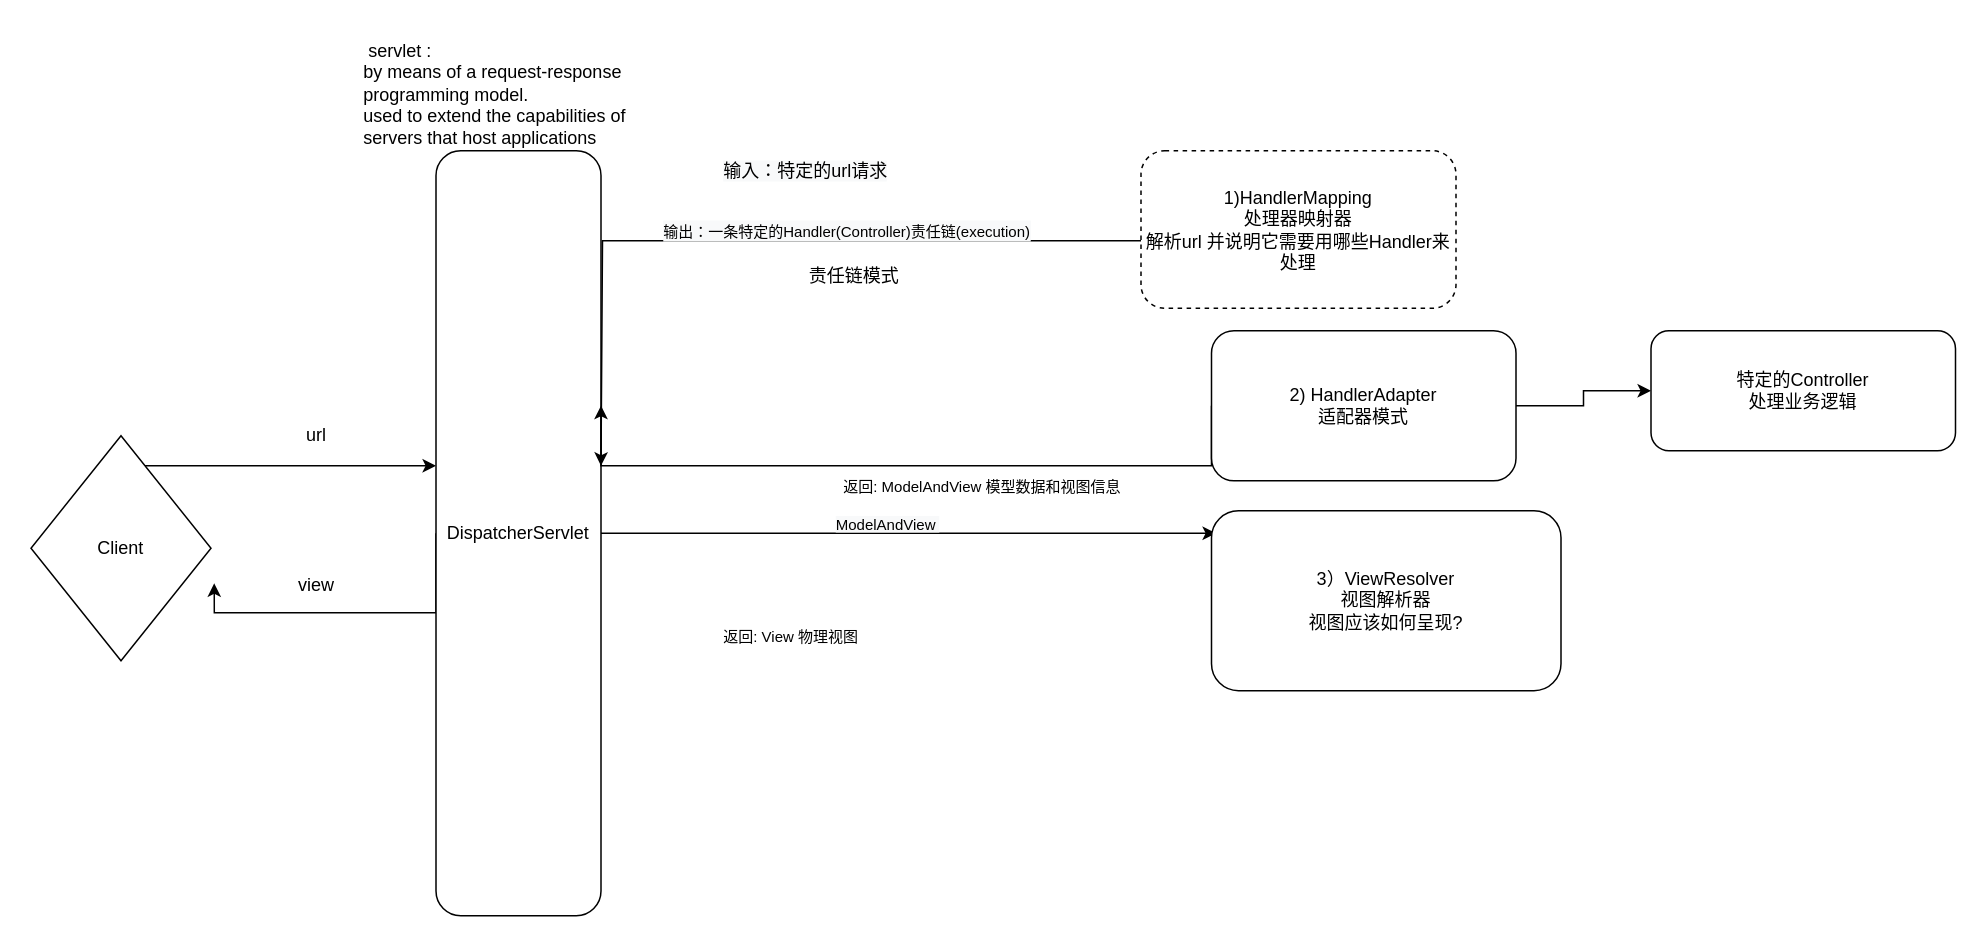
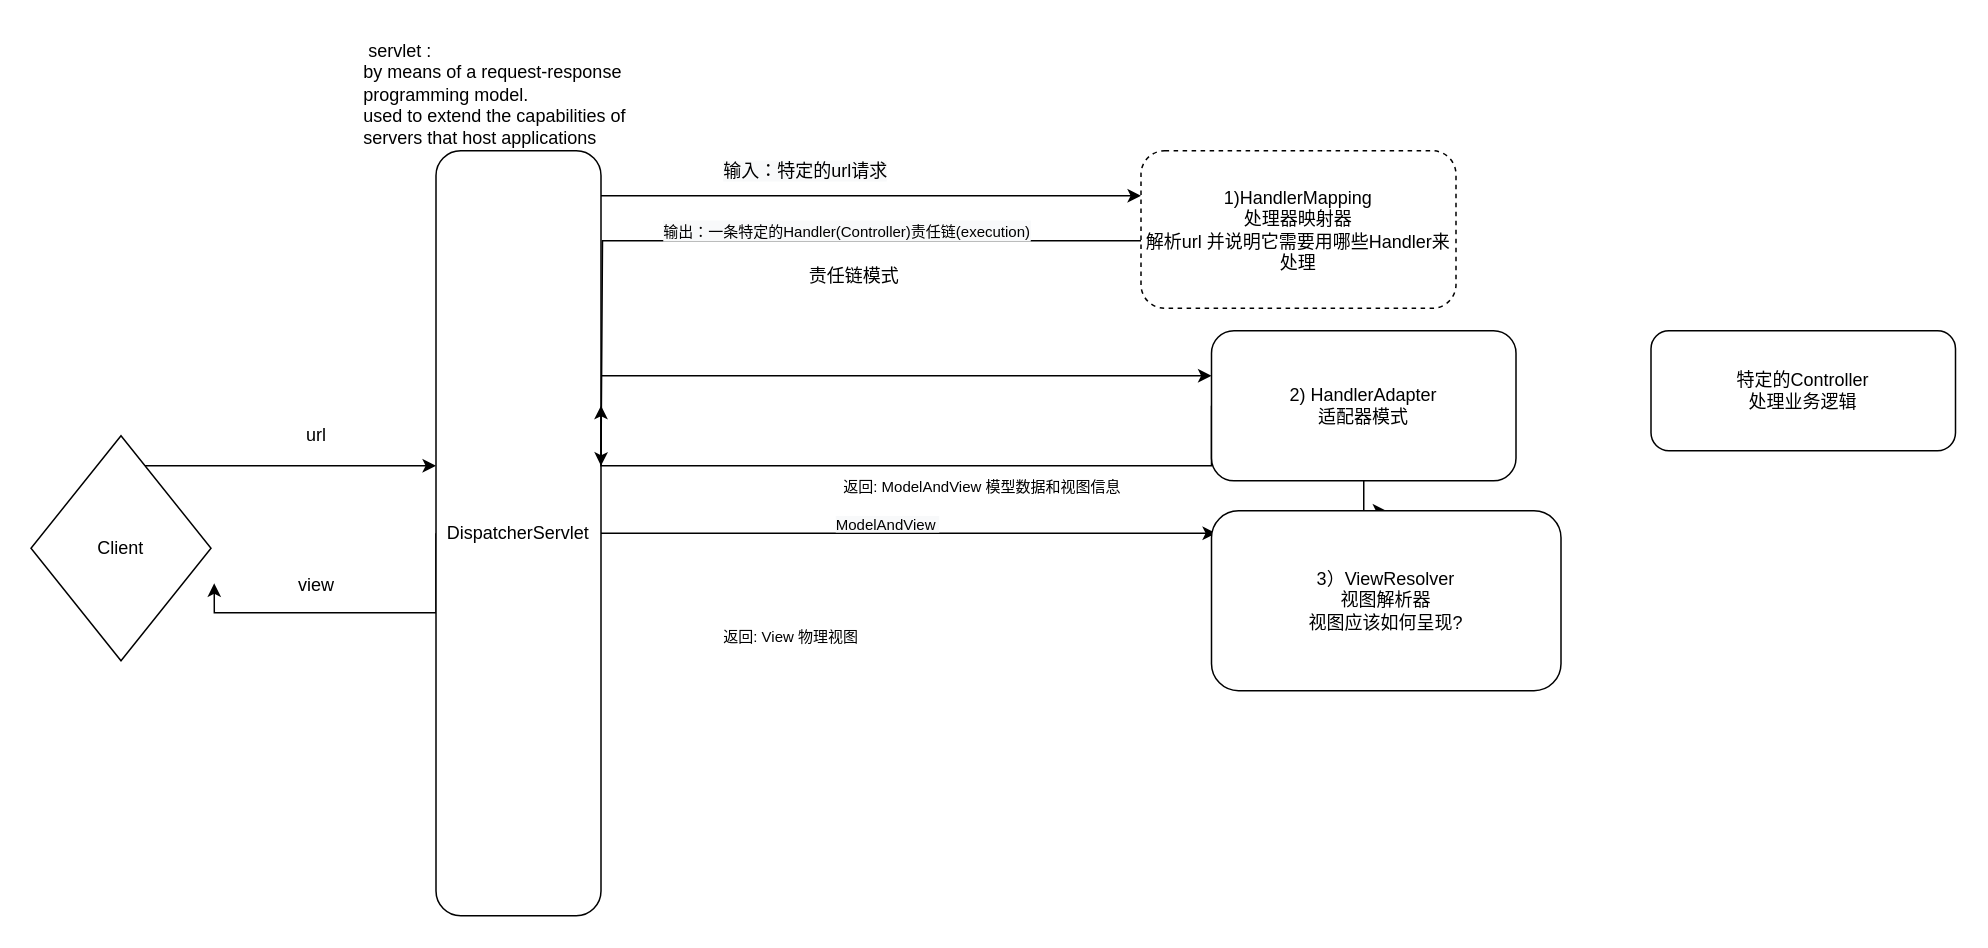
none -> (866, 196)
none -> (902, 376)
(1583, 404) -> (1364, 502)
